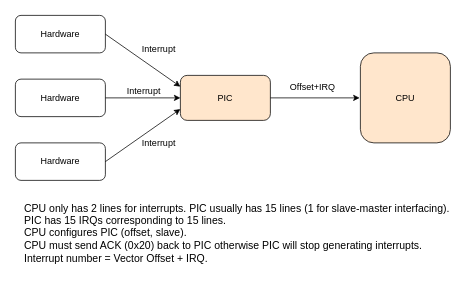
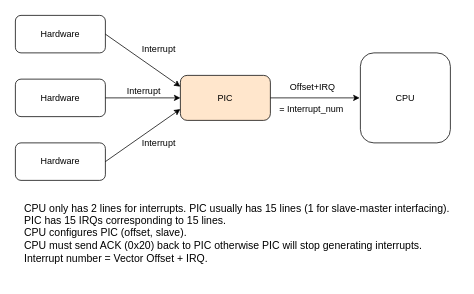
(405, 98) -> (405, 98)
none -> (312, 109)
